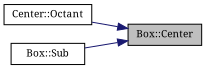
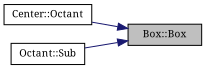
(165, 35) -> (165, 35)
(48, 54) -> (48, 54)
